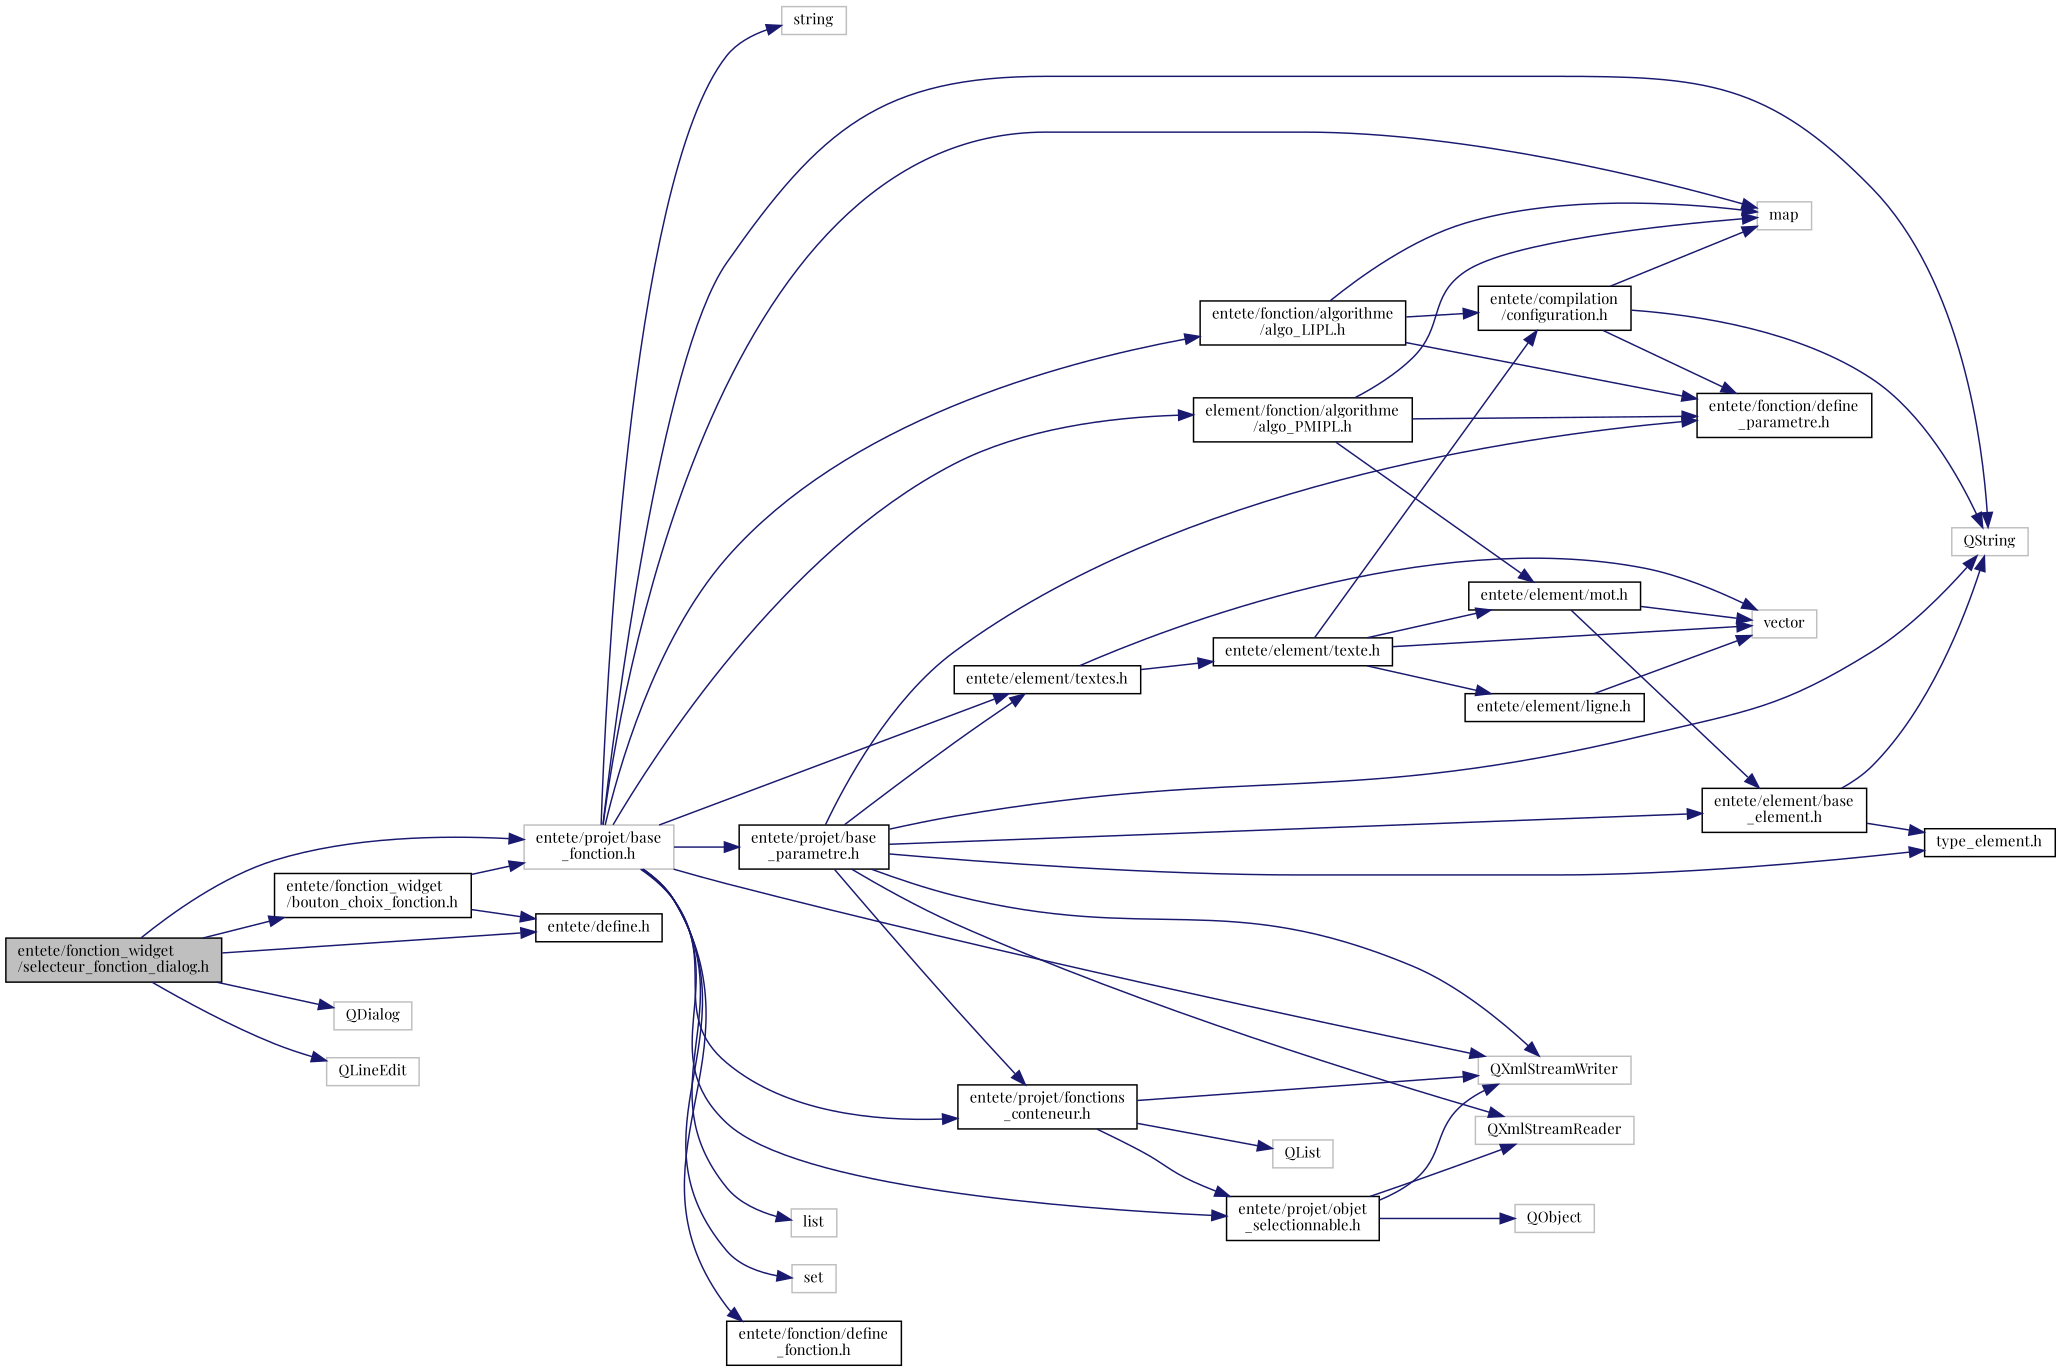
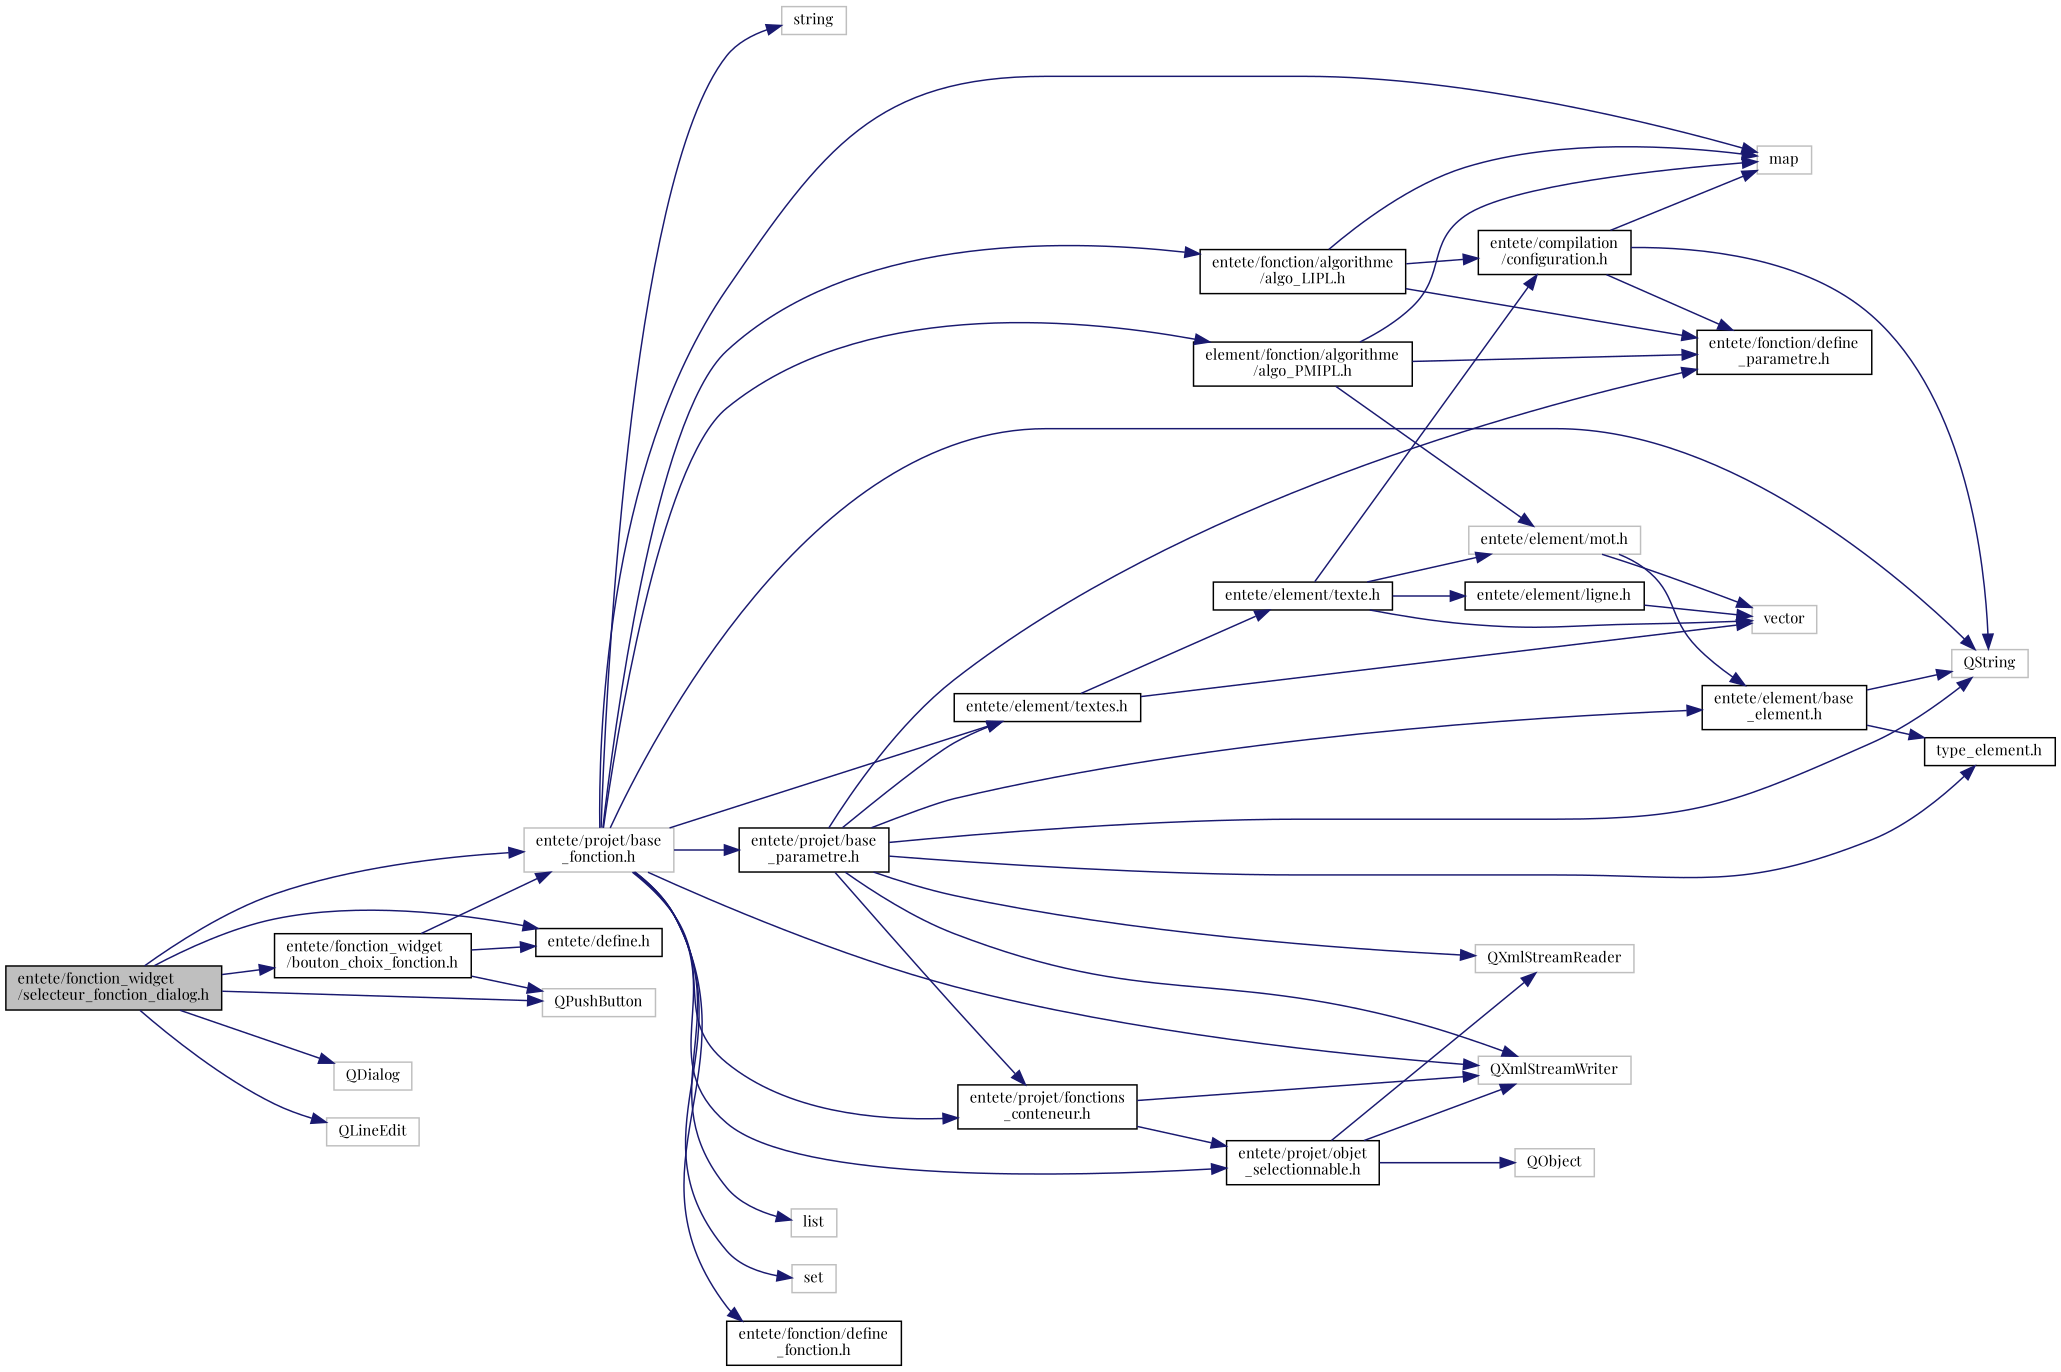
(1555, 596) -> (1555, 540)
none -> (599, 1003)
(1303, 1154) -> none
